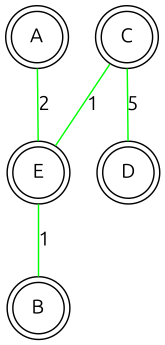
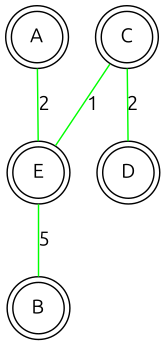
(133, 105) -> (133, 105)
(45, 240) -> (45, 240)
